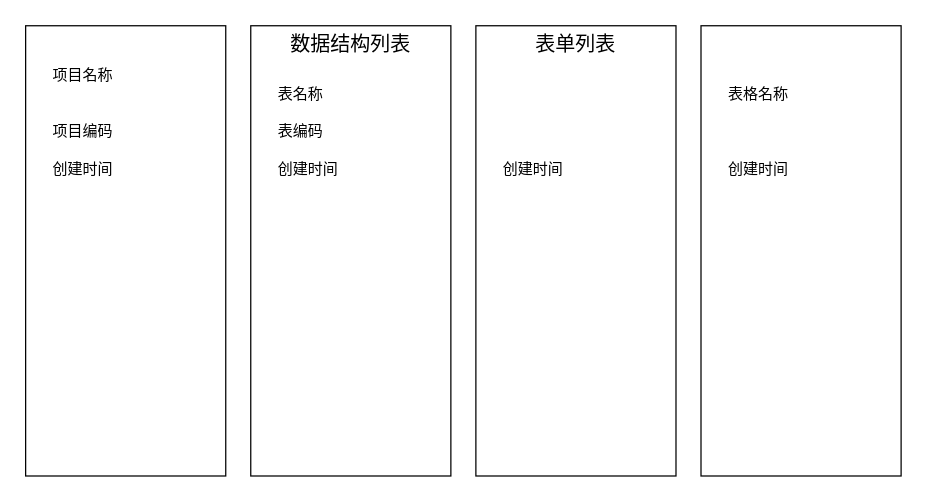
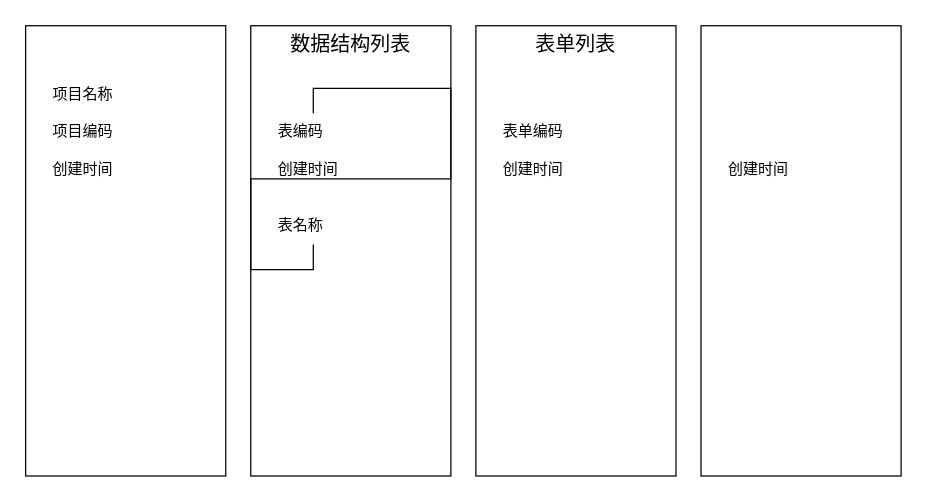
(126, 76) -> (126, 94)
(351, 94) -> (351, 226)
(801, 94) -> none
none -> (576, 132)
